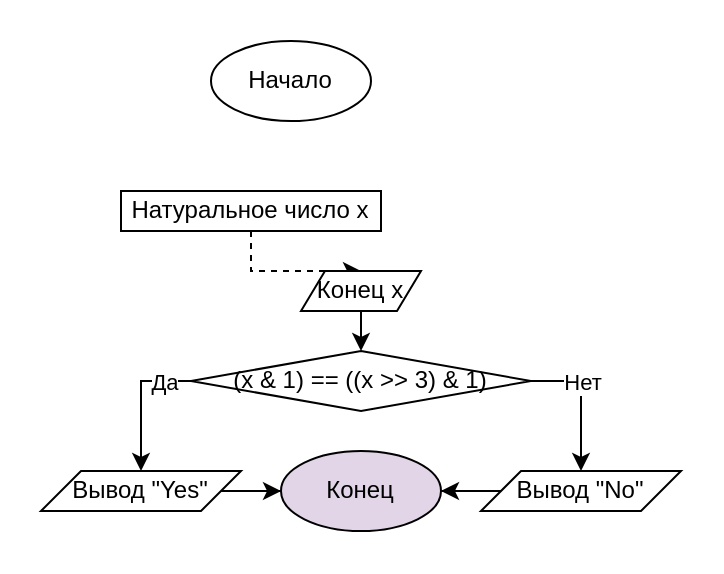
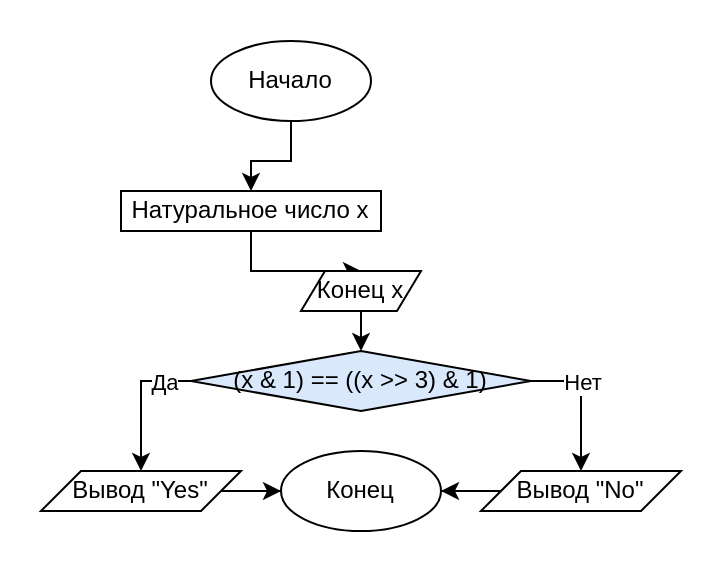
none -> (283, 161)
(267, 271) -> (267, 271)
(361, 381) -> (361, 381)
(361, 491) -> (361, 491)
